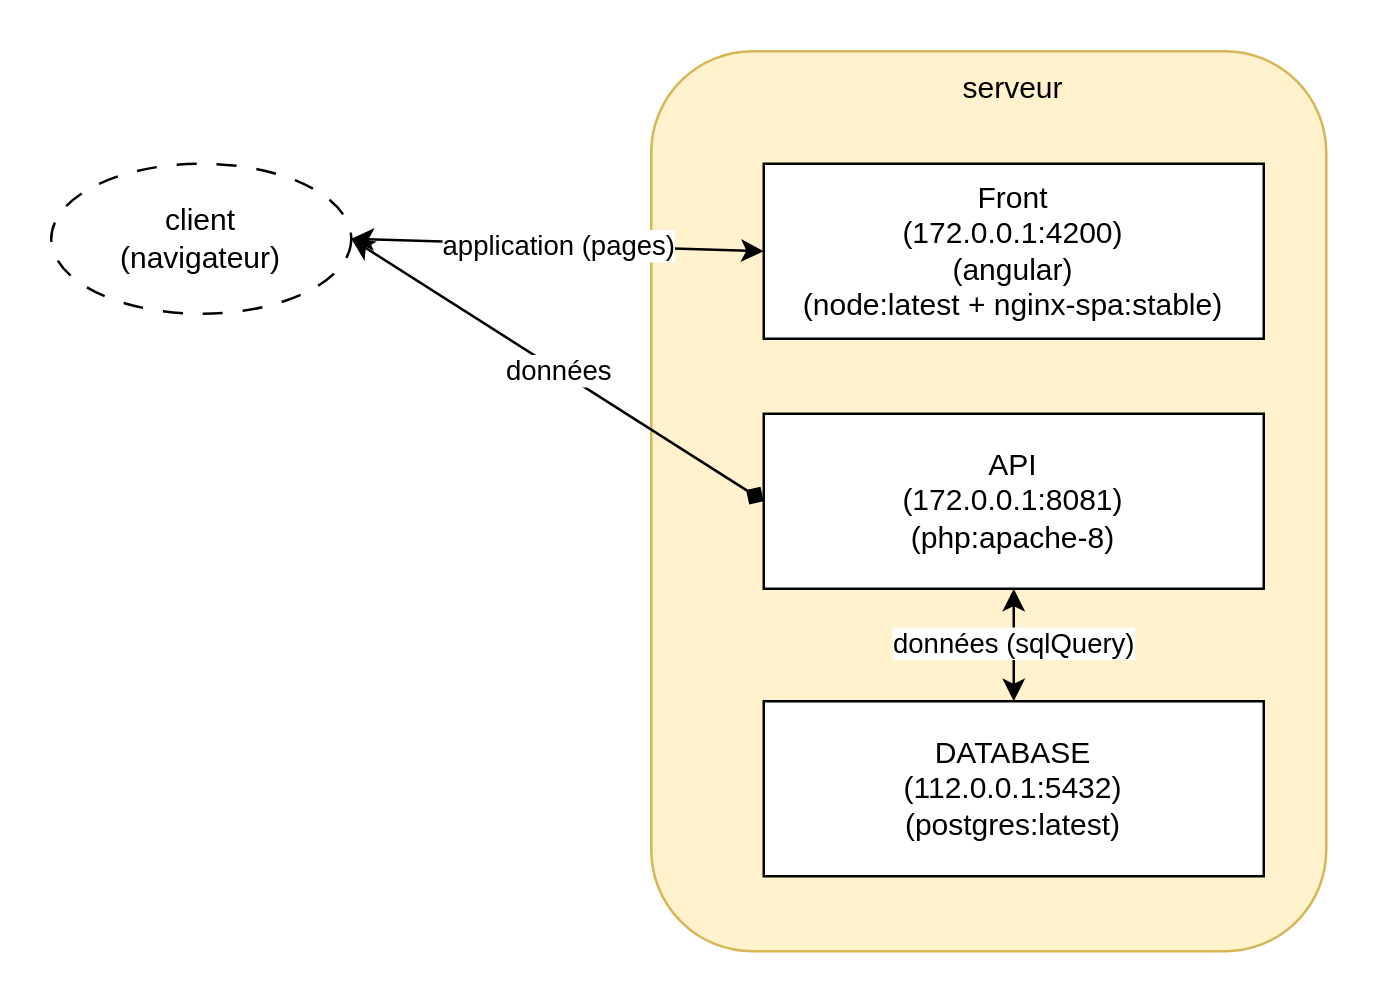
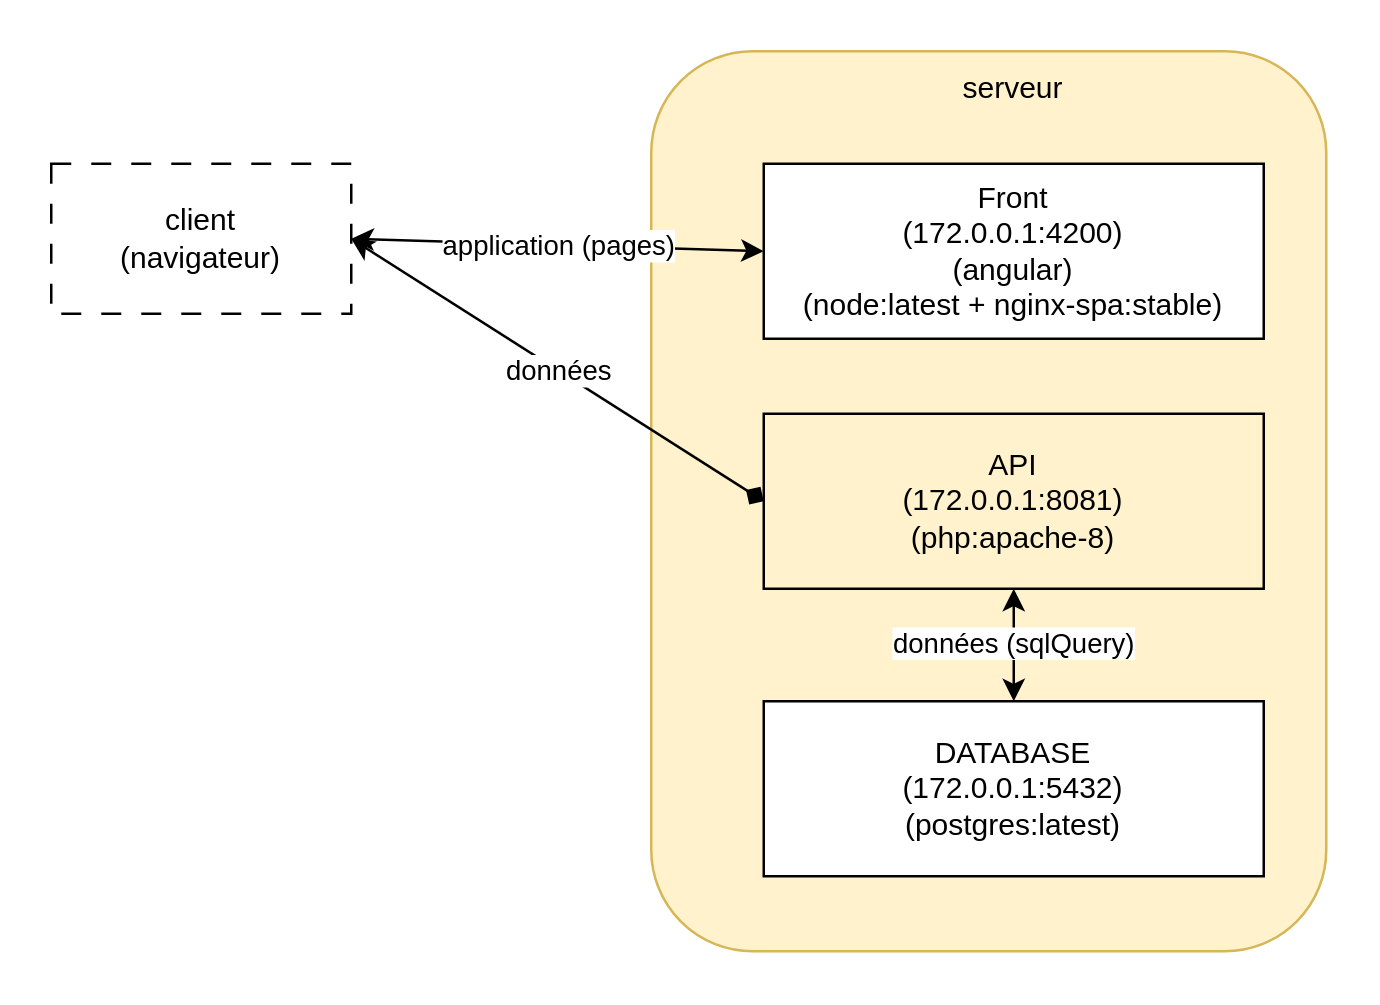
(201, 239) -> (201, 239)
(1014, 501) -> (1014, 501)
(1014, 789) -> (1014, 789)
